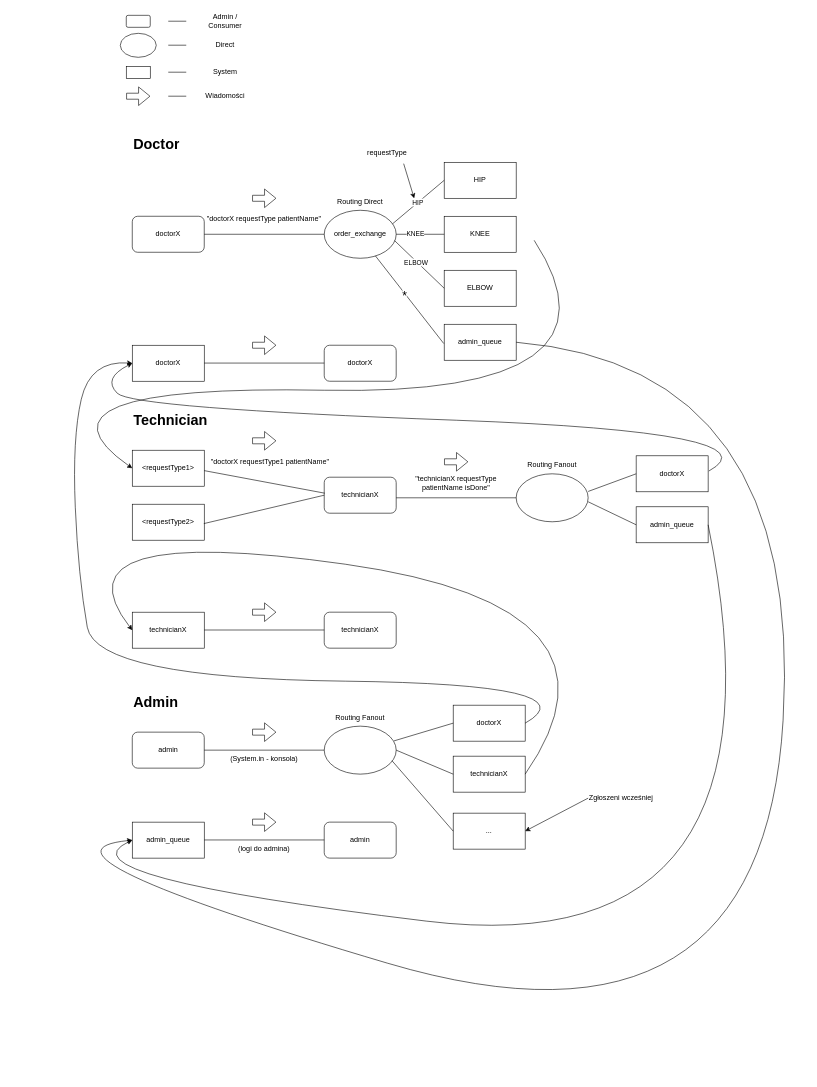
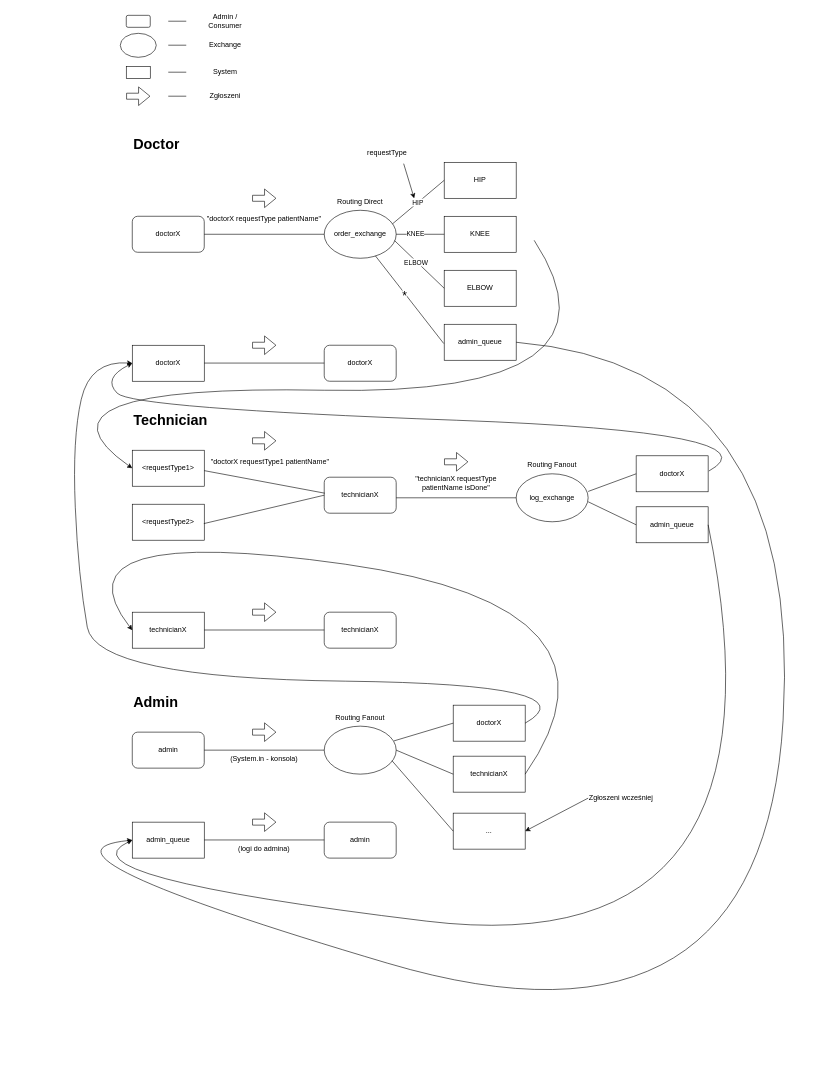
(225, 45) -> (225, 45)
(225, 96) -> (225, 96)
none -> (552, 498)
